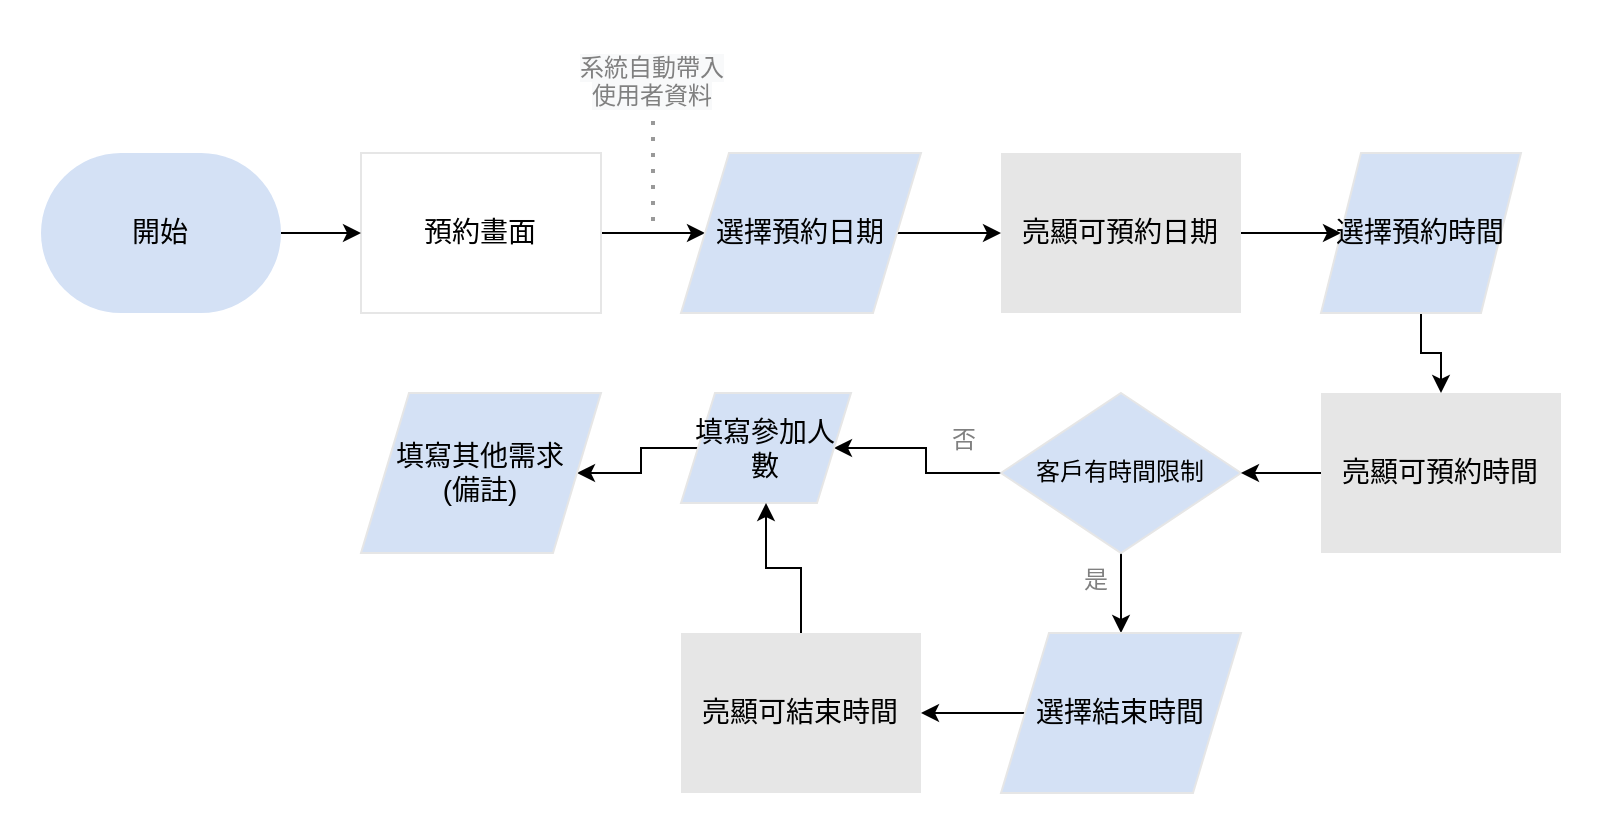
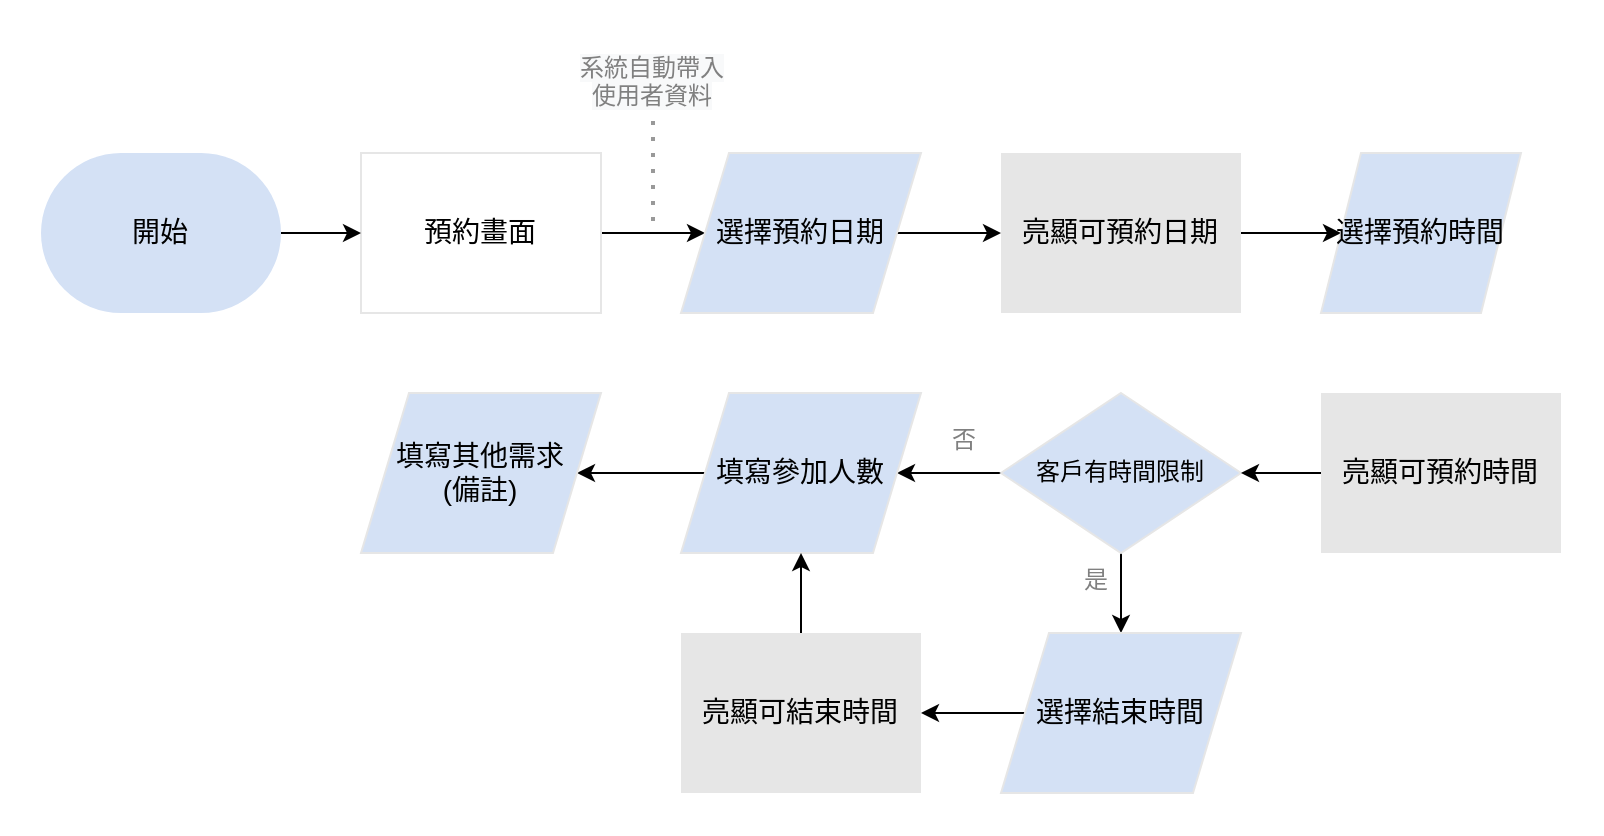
(1424, 353) -> none
(766, 448) -> (801, 473)
